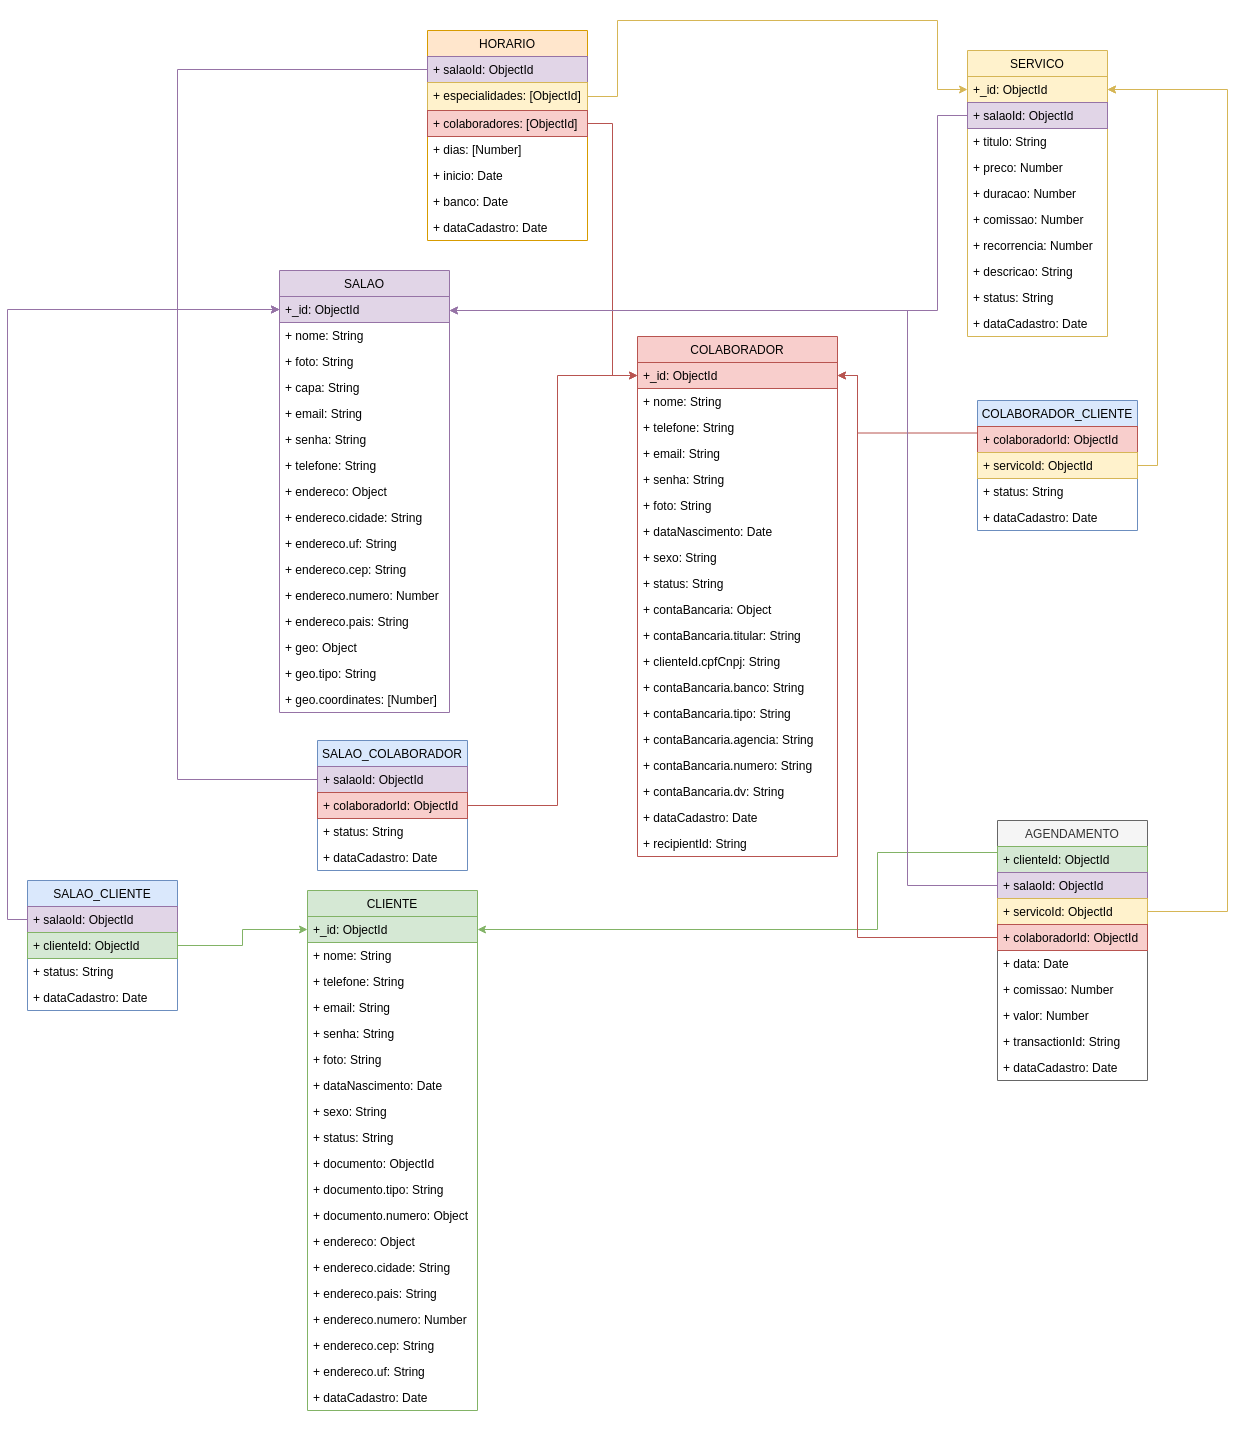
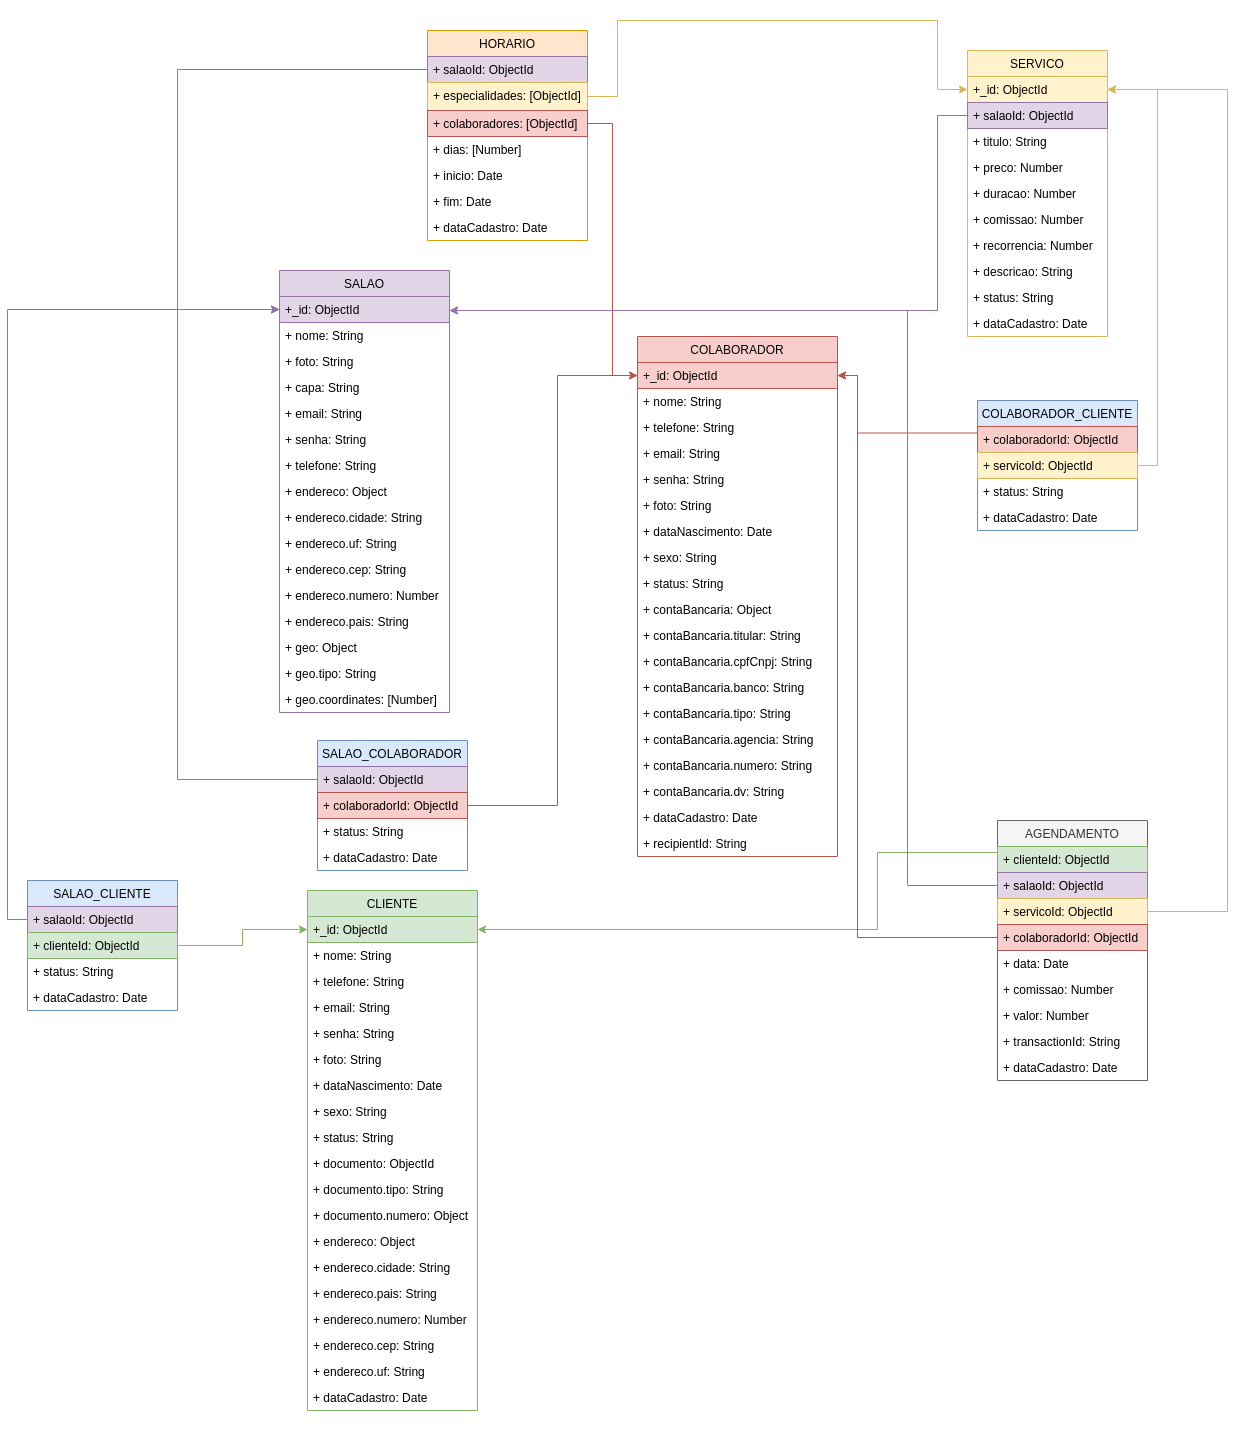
(472, 202) -> (464, 202)
(723, 662) -> (738, 662)
